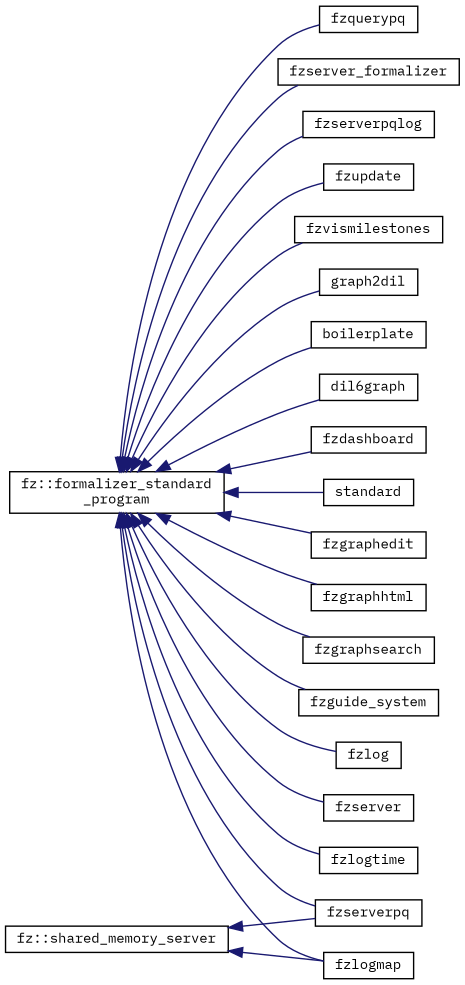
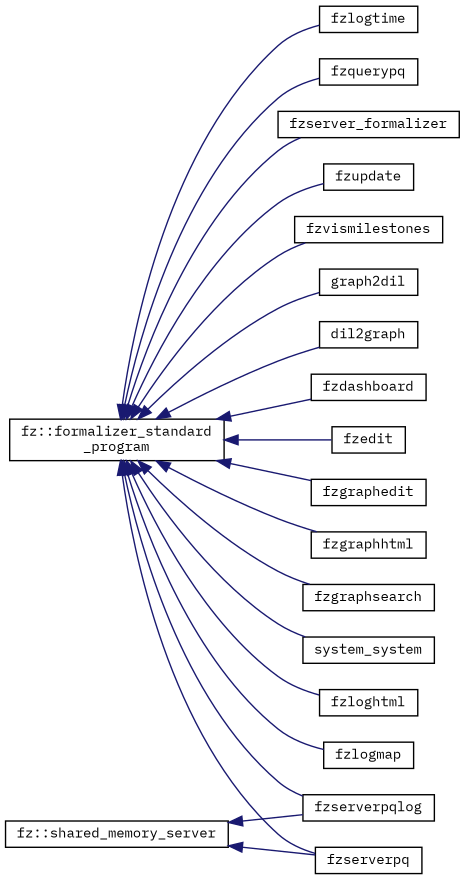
(369, 335) -> none
(369, 387) -> (369, 335)
(369, 492) -> (369, 440)
(369, 703) -> (369, 650)
(369, 755) -> none
(369, 808) -> (369, 703)
(283, 957) -> (274, 818)
